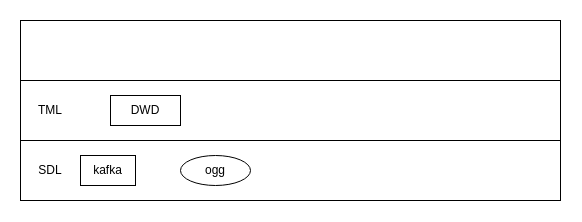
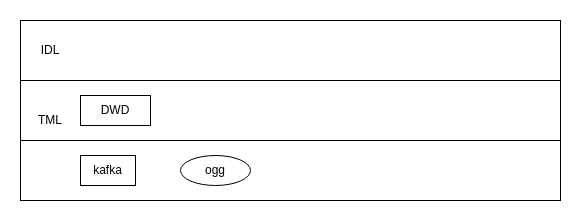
none -> (51, 51)
(51, 111) -> (51, 121)
(146, 111) -> (116, 111)
(51, 171) -> none
